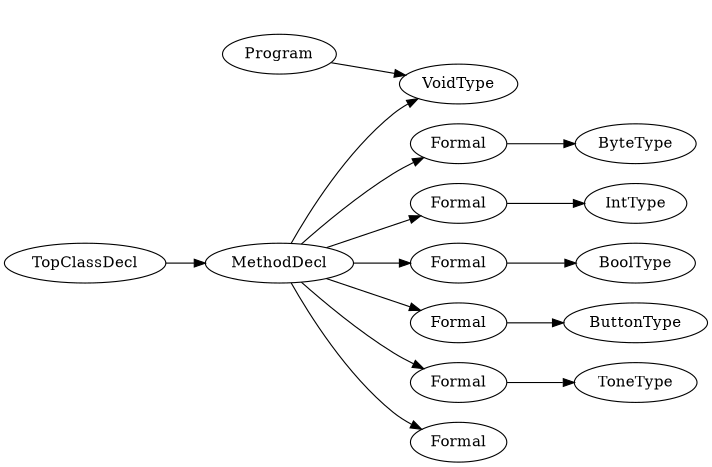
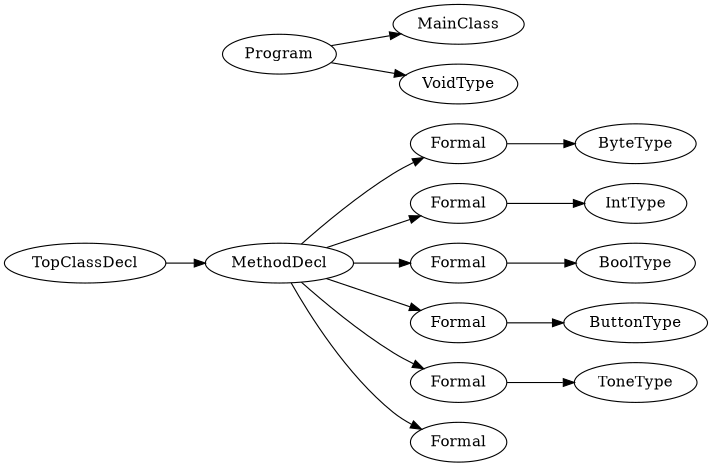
none -> (459, 24)
(342, 167) -> none
